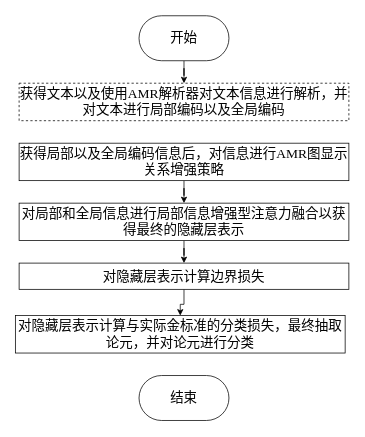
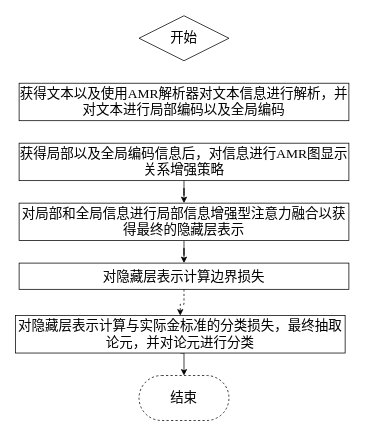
(184, 38) -> (184, 38)
(184, 74) -> none
(184, 102) -> (184, 102)
(184, 300) -> (184, 300)
none -> (184, 369)
(184, 398) -> (184, 398)
